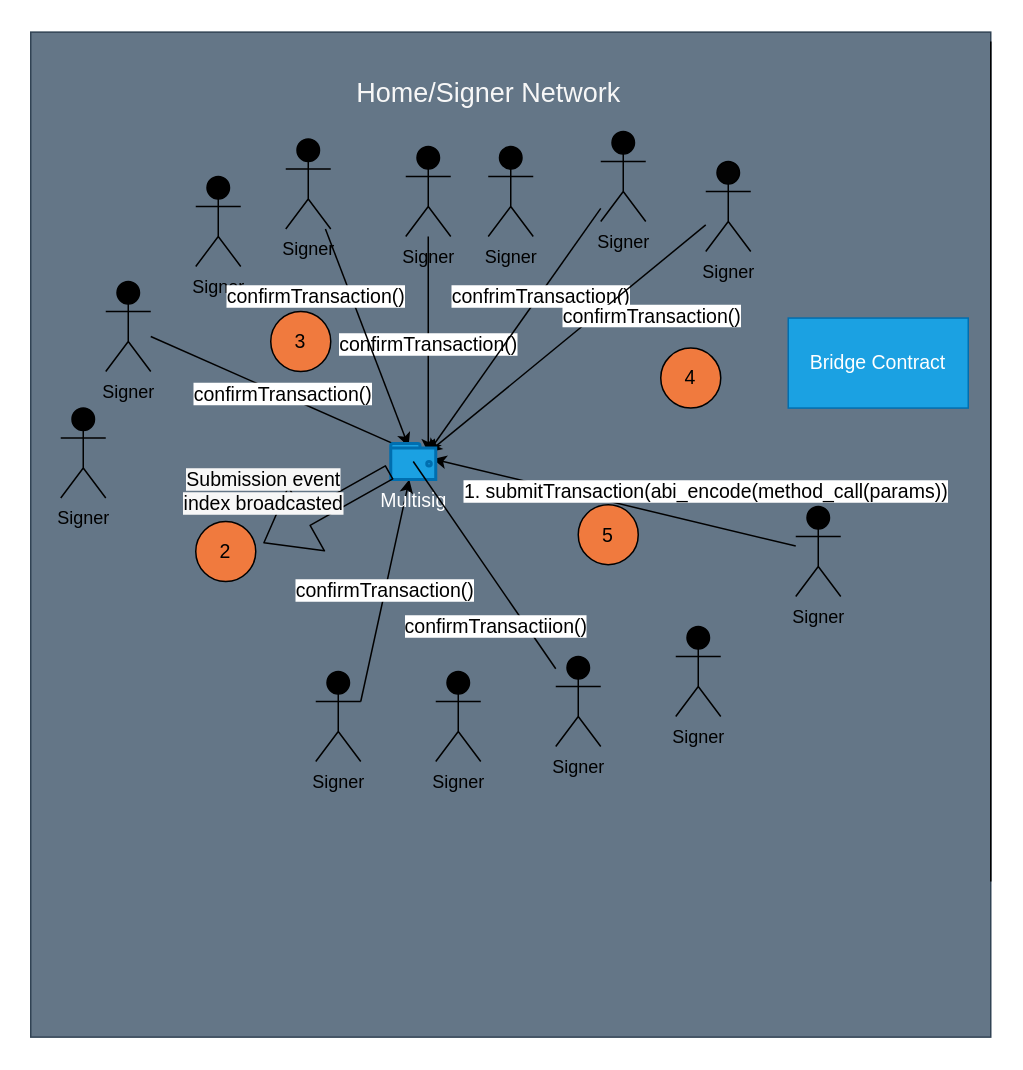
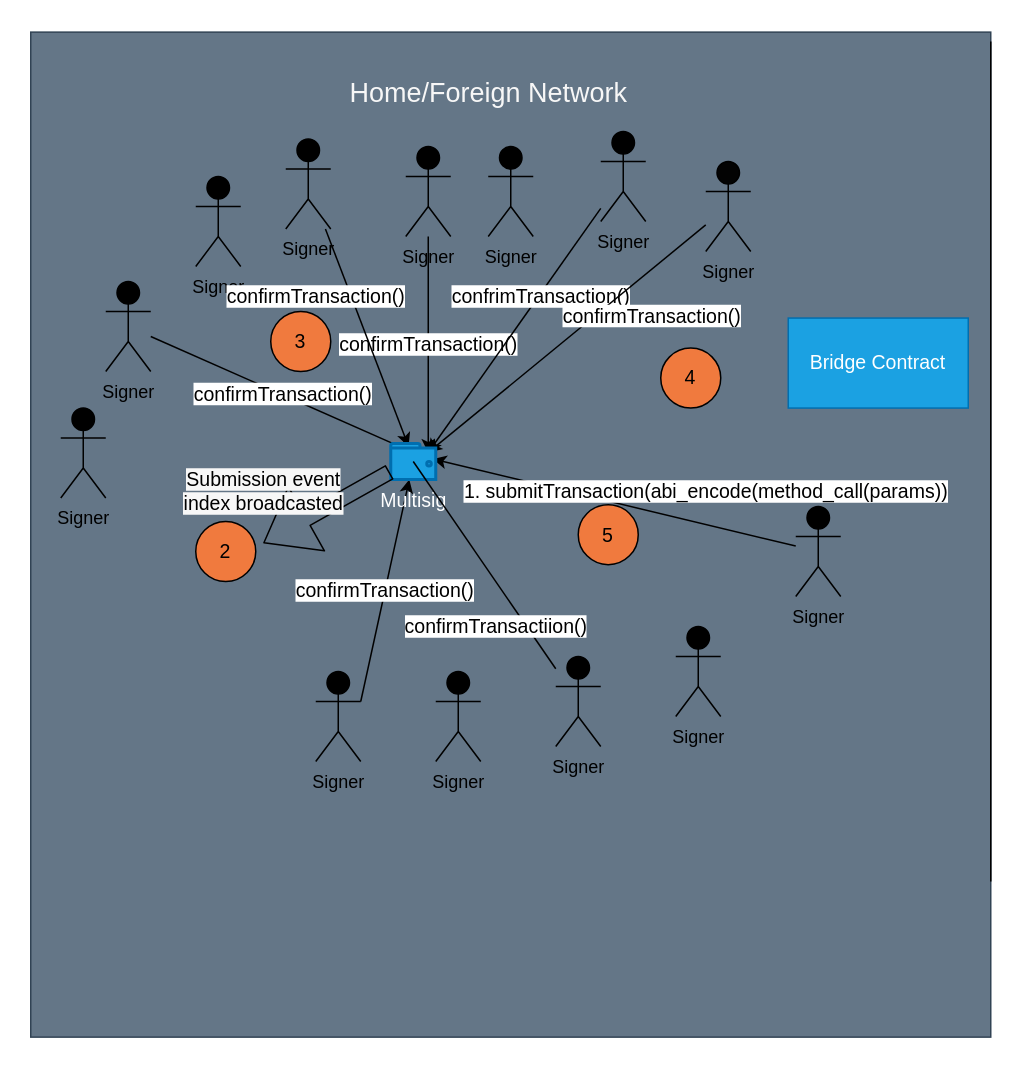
(489, 94) -> (489, 94)
